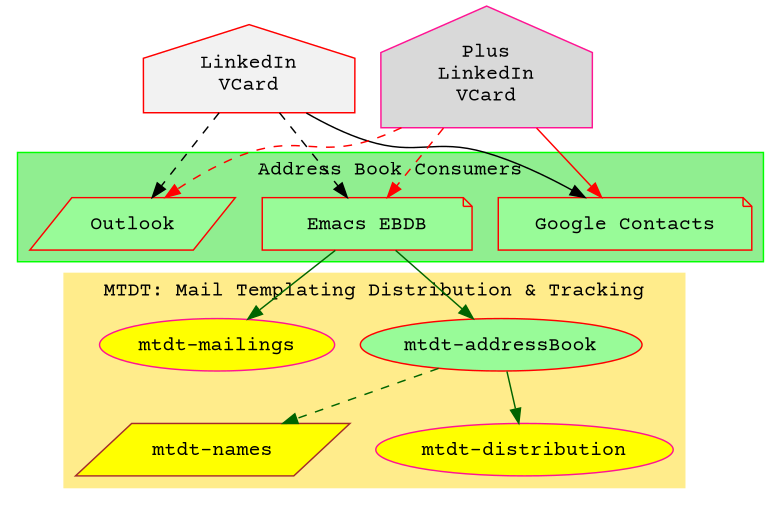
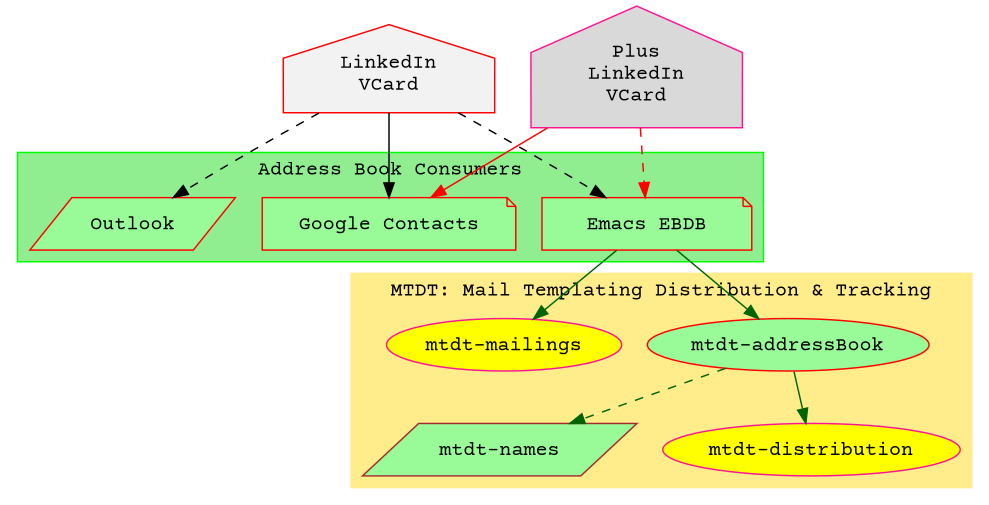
(286, 146) -> none
(213, 450) -> (500, 450)
